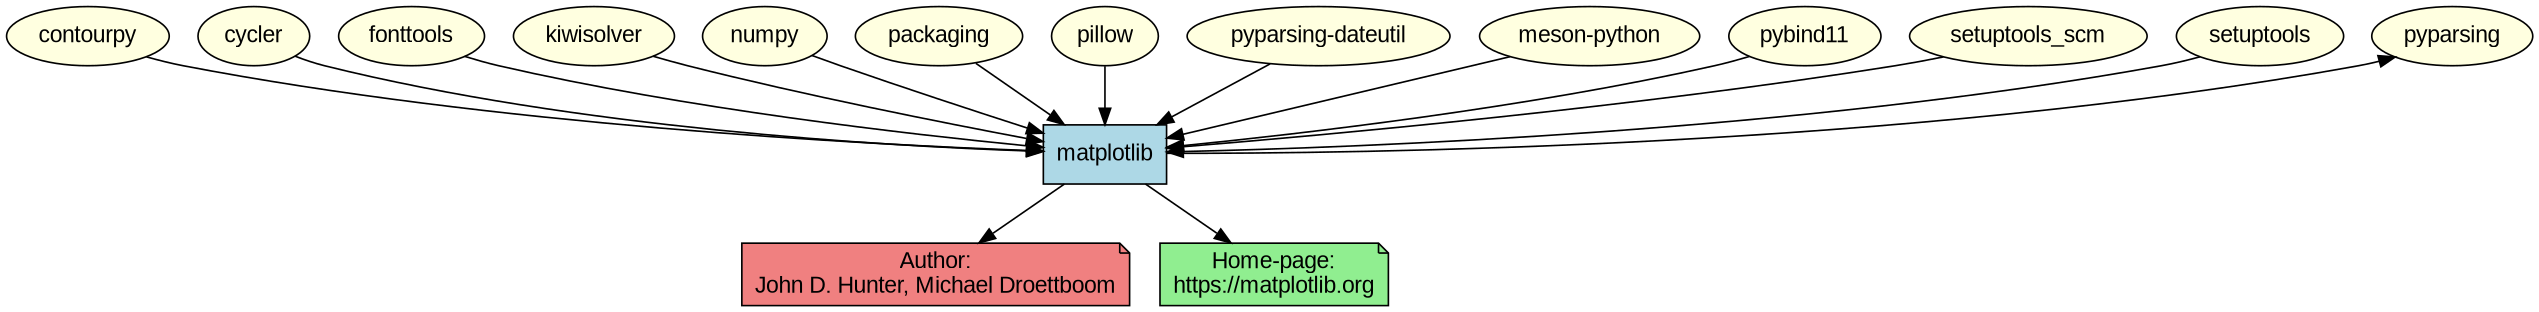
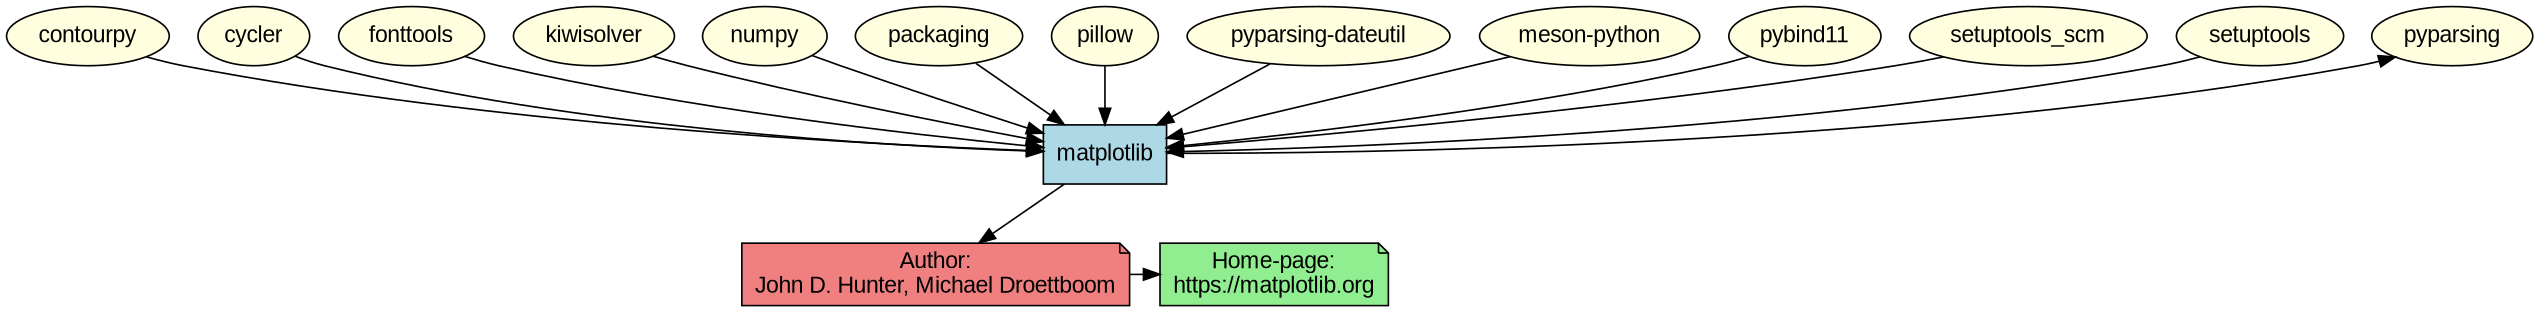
(1181, 209) -> (1137, 274)
